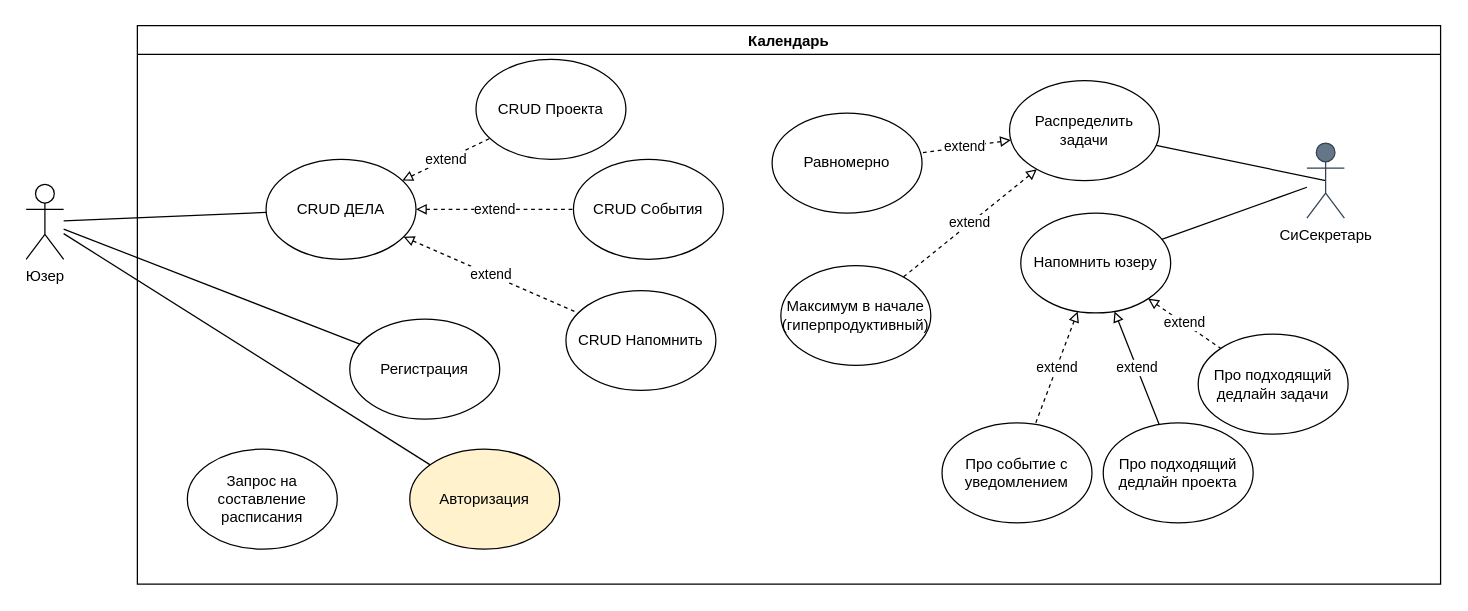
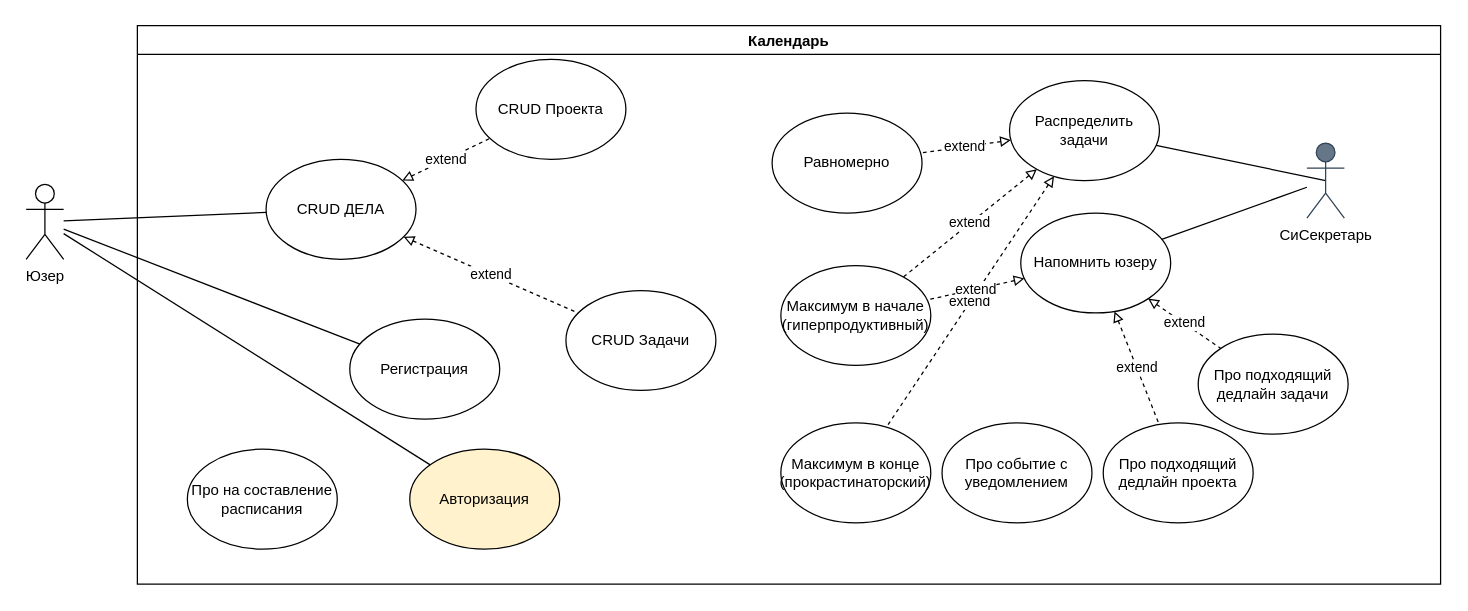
(499, 209) -> none
(648, 209) -> none
none -> (967, 306)
(641, 341) -> (641, 341)
(1055, 372) -> (972, 290)
(1150, 401) -> (1150, 401)
none -> (856, 473)
(262, 499) -> (262, 499)
